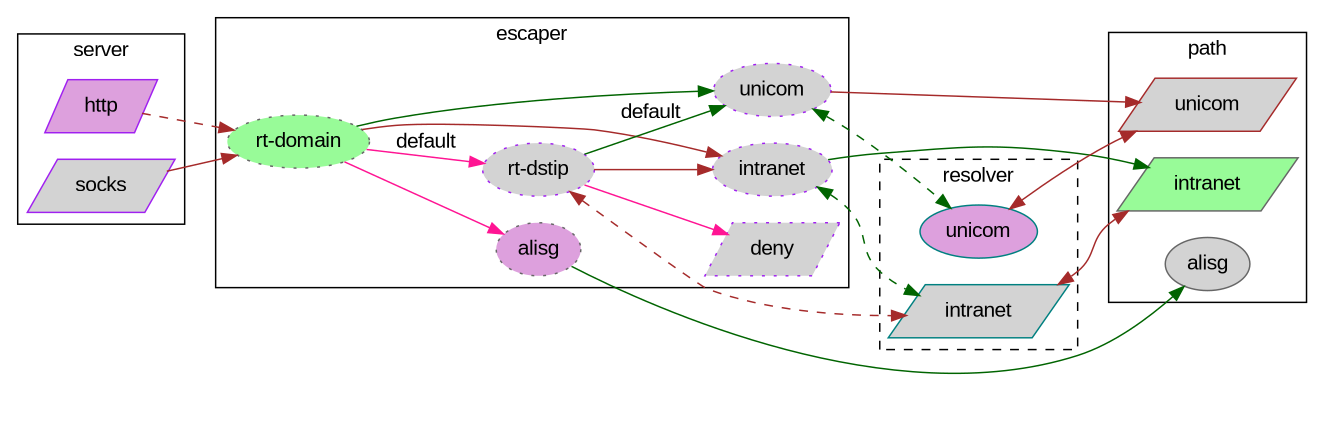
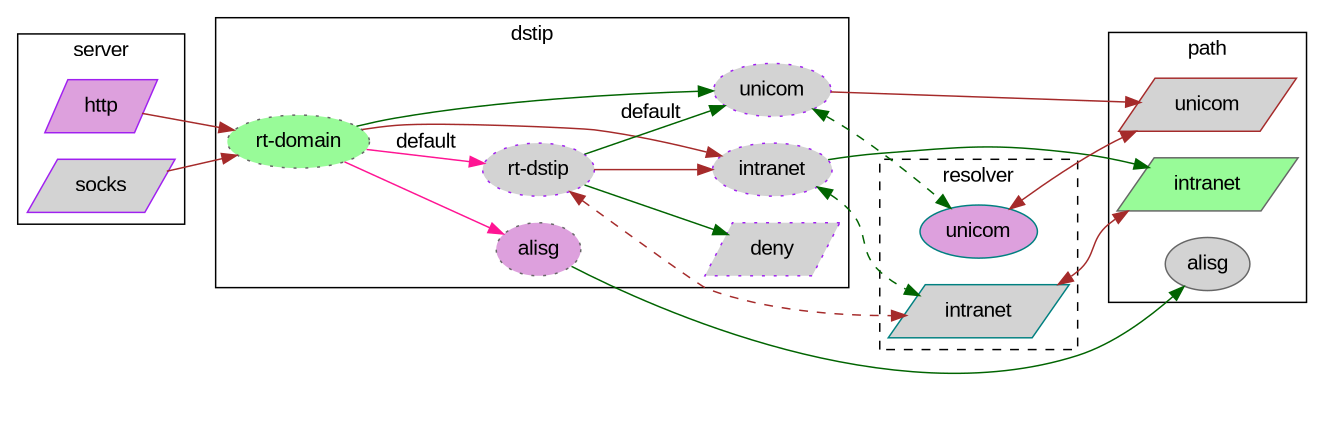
(532, 35) -> (532, 35)
(175, 119) -> (175, 119)
(649, 207) -> (649, 207)
